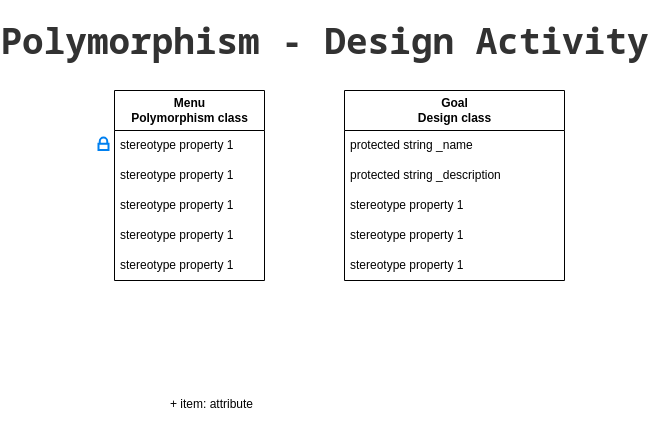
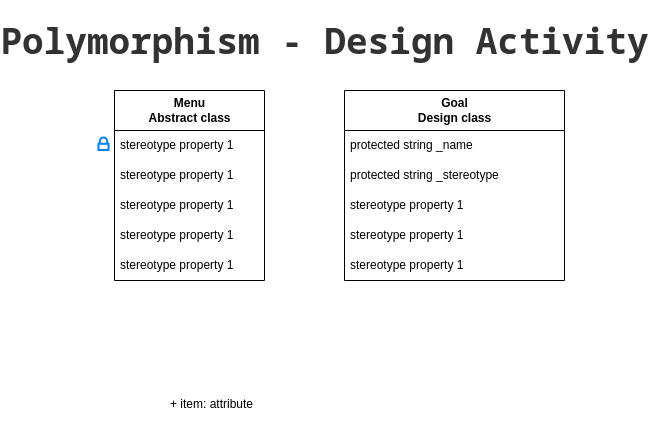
(190, 111) -> (190, 111)
(440, 176) -> (440, 176)
